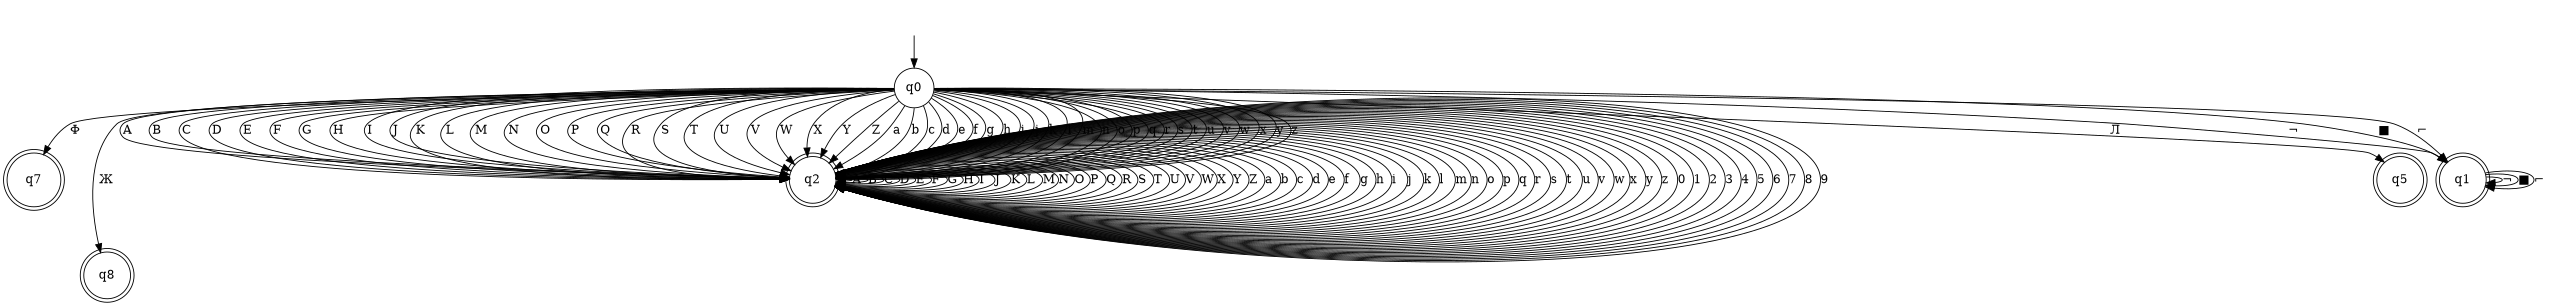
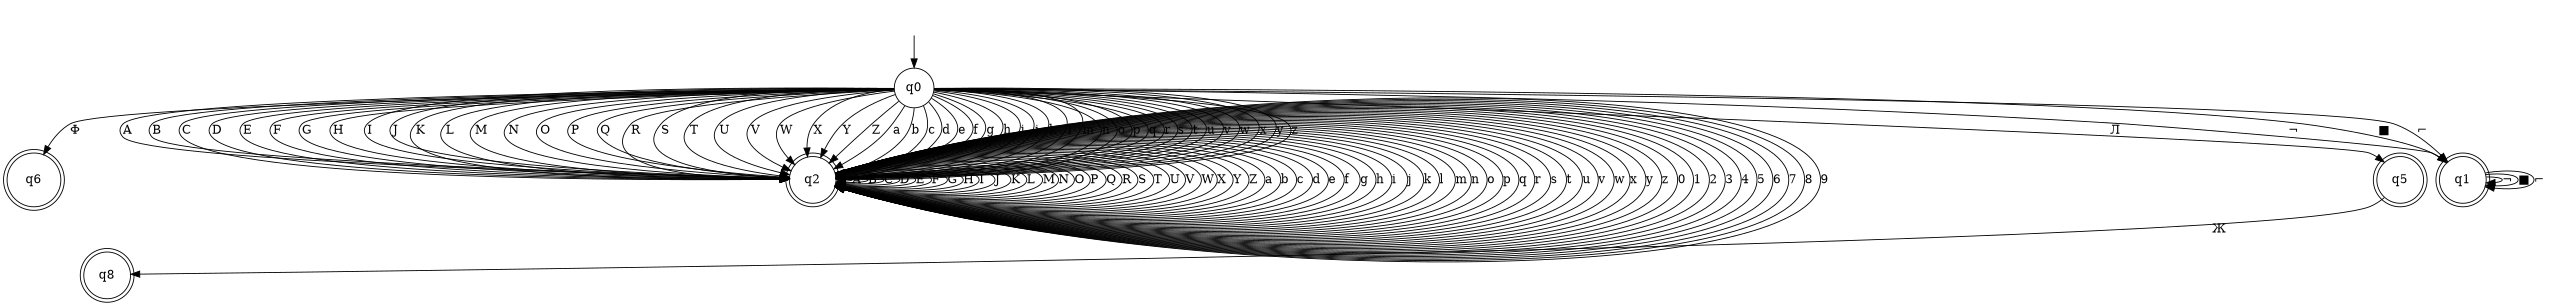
(441, 97) -> (1208, 257)
(34, 180) -> (34, 180)
